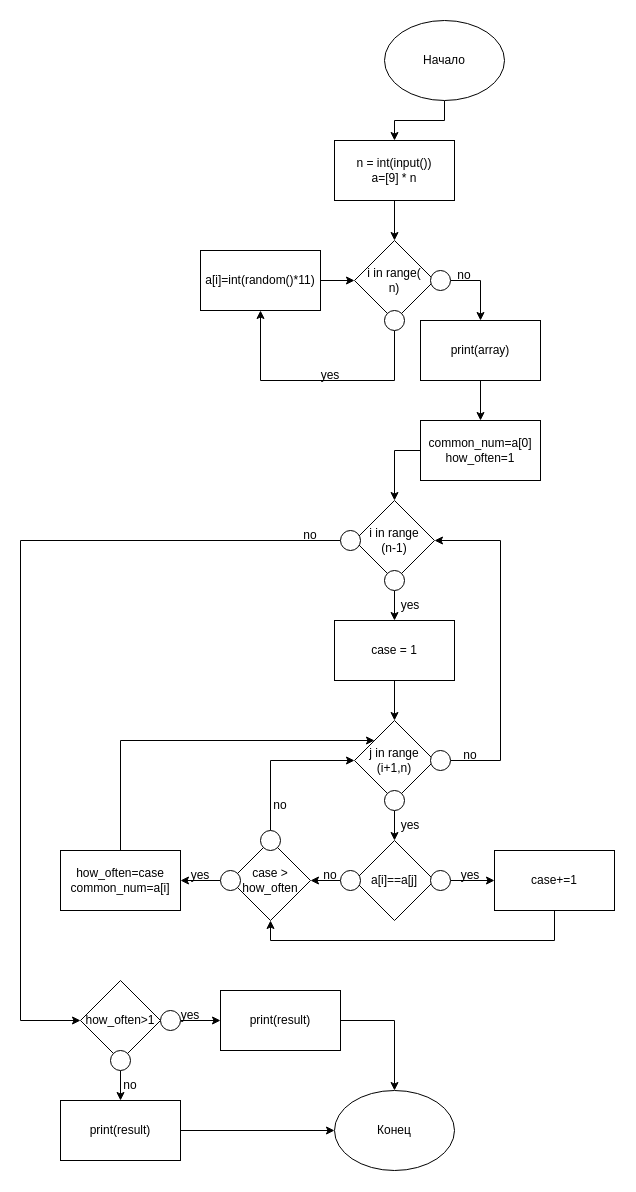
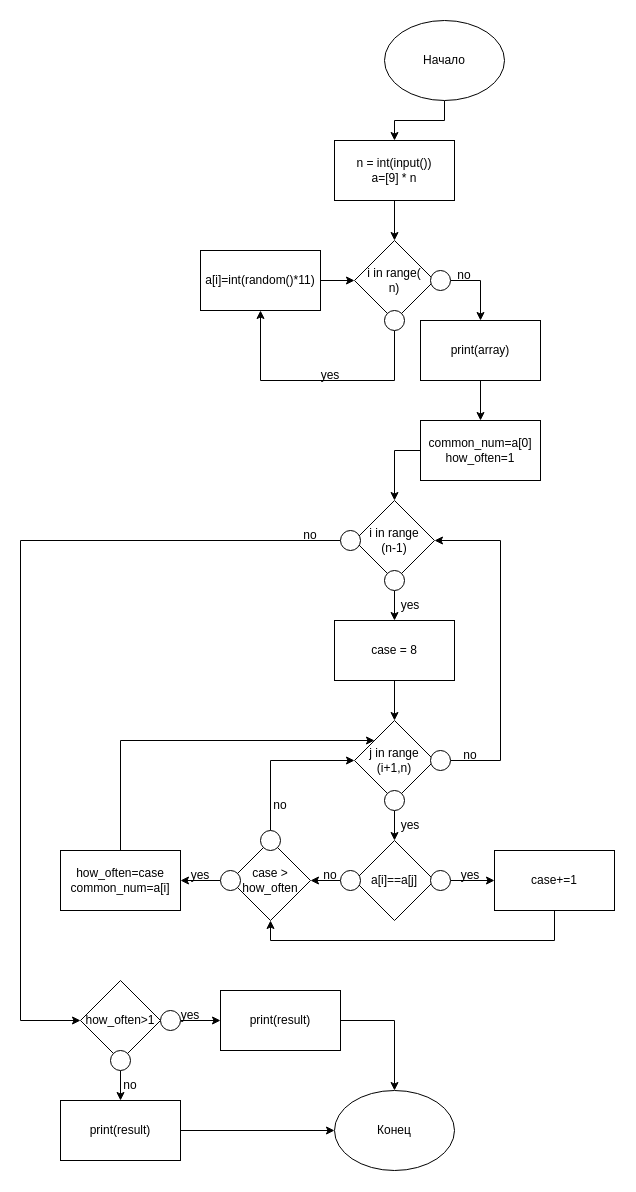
(395, 651) -> (395, 651)
